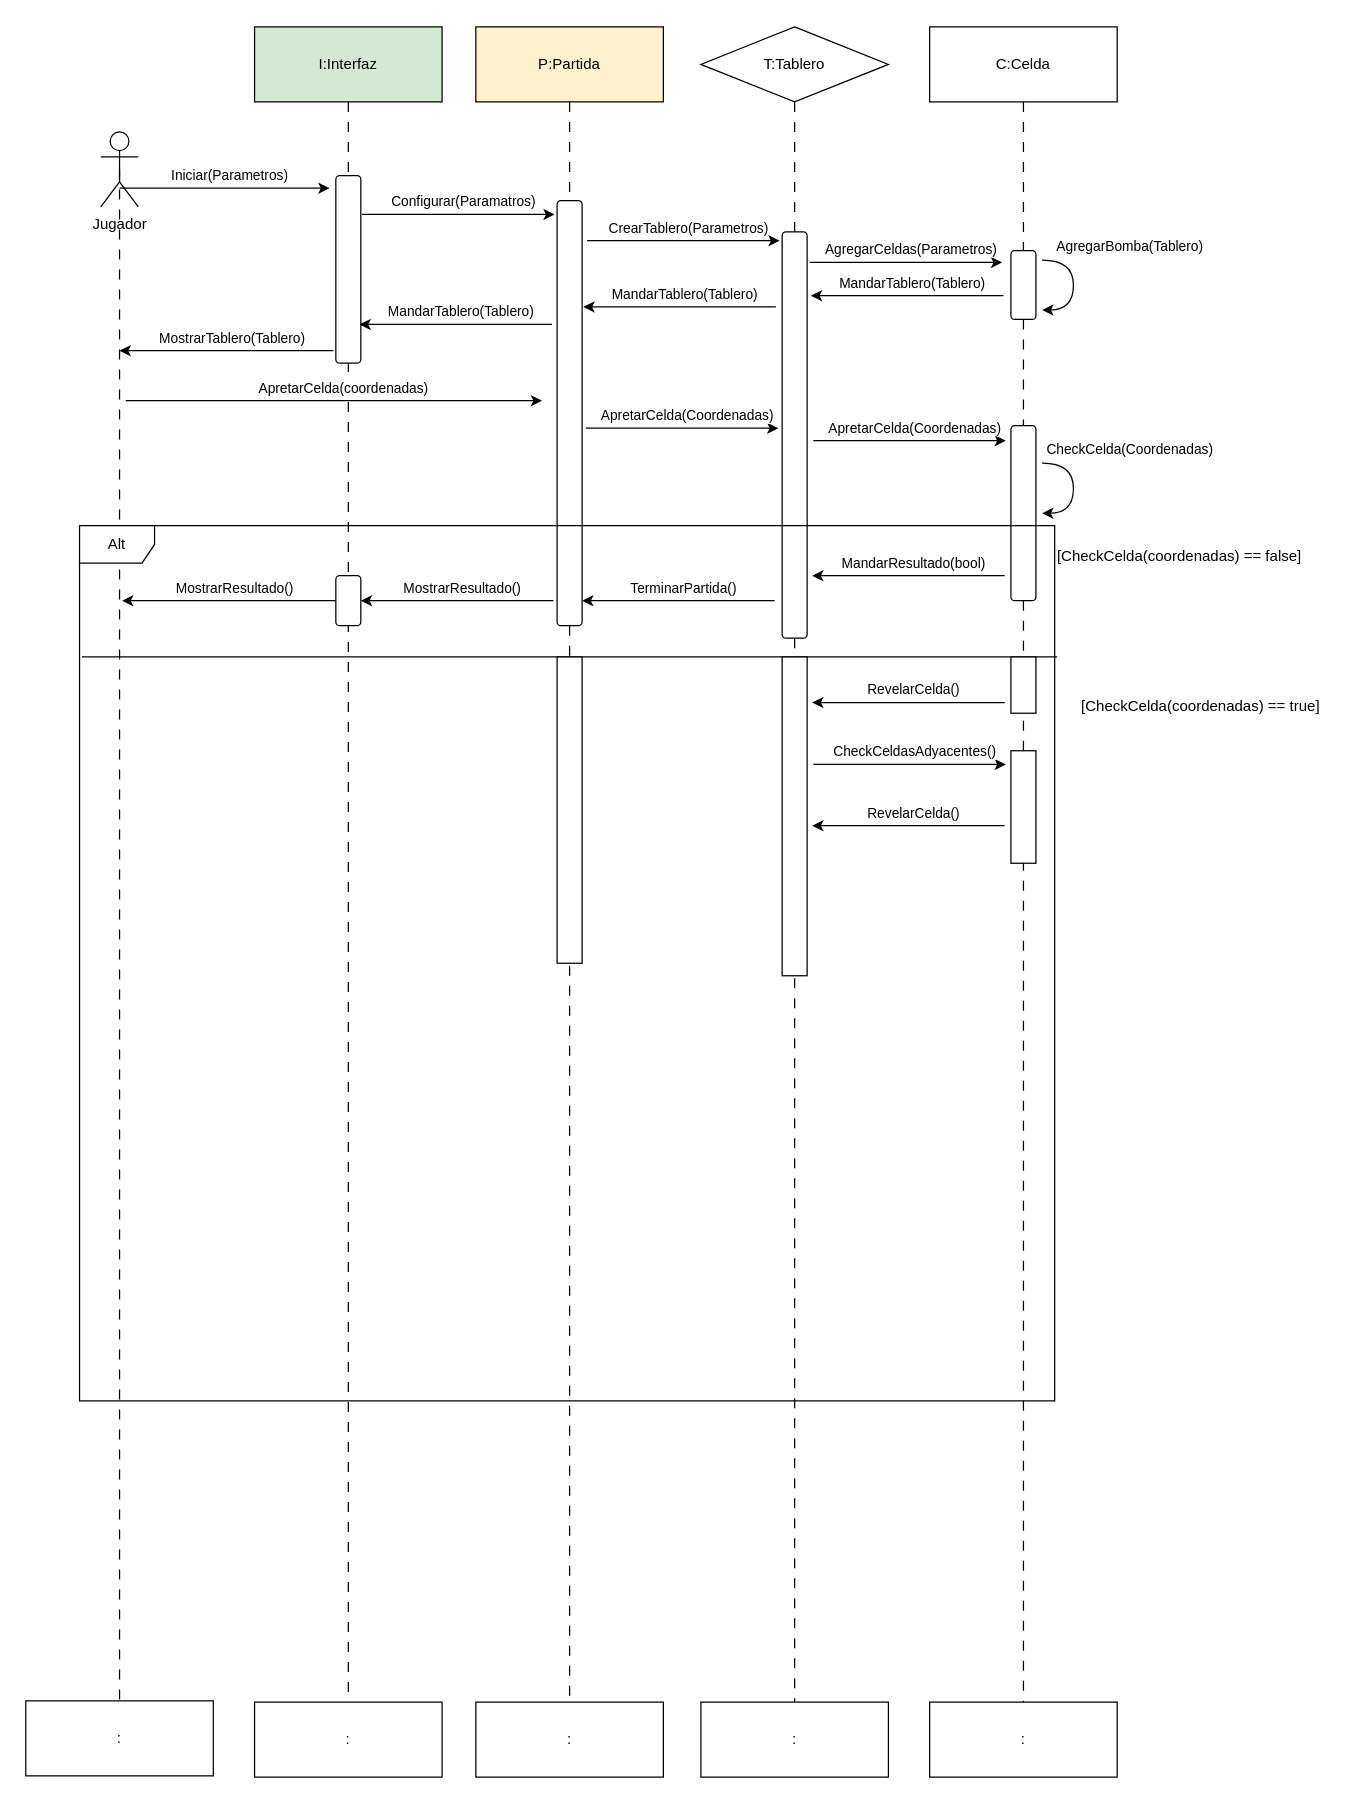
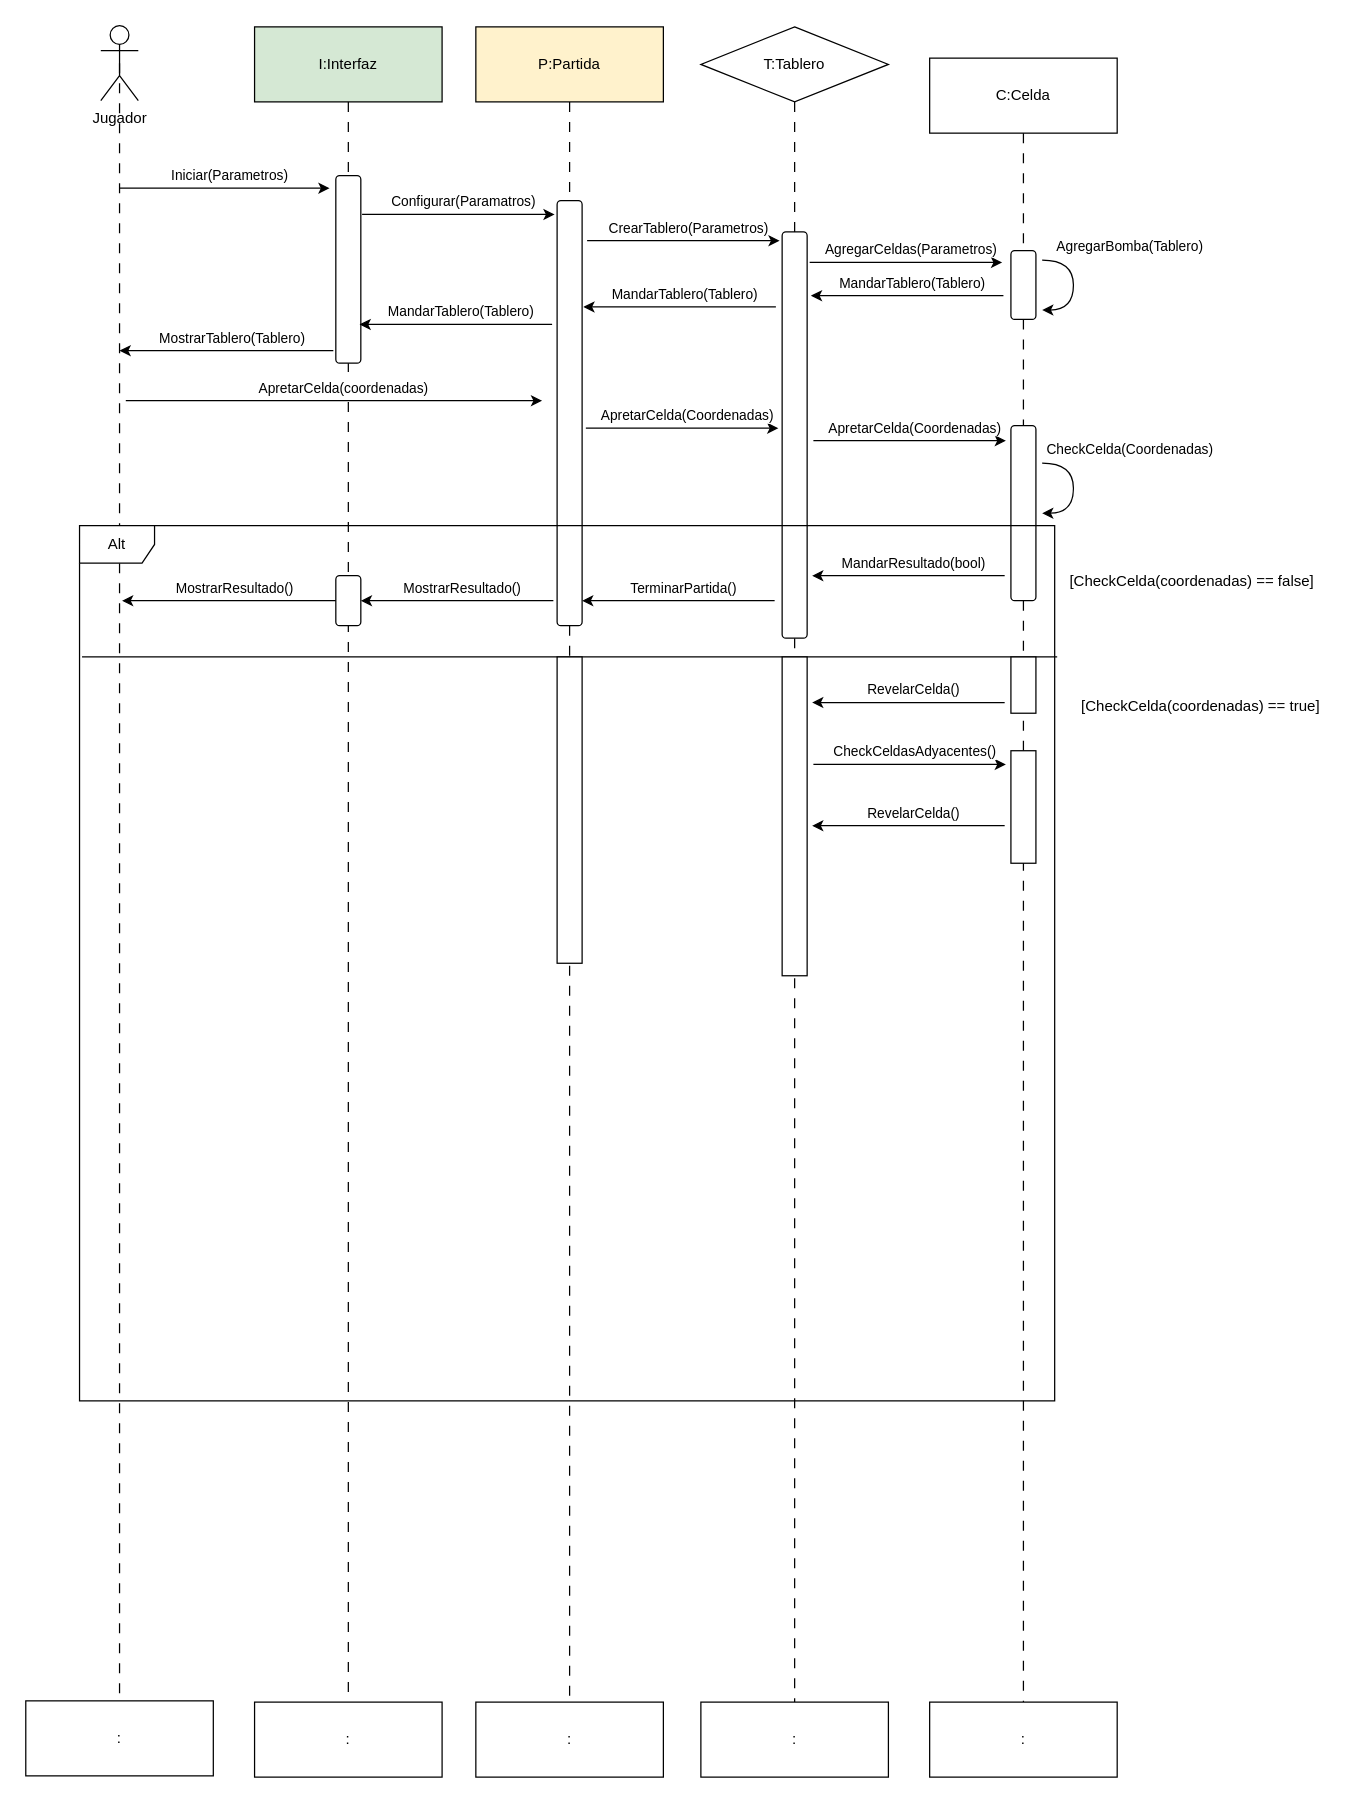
(1023, 64) -> (1023, 96)
(119, 169) -> (119, 63)
(1179, 557) -> (1192, 582)
